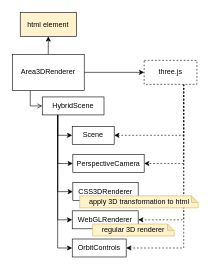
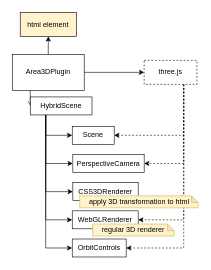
(48, 72) -> (48, 72)
(73, 106) -> (61, 106)
